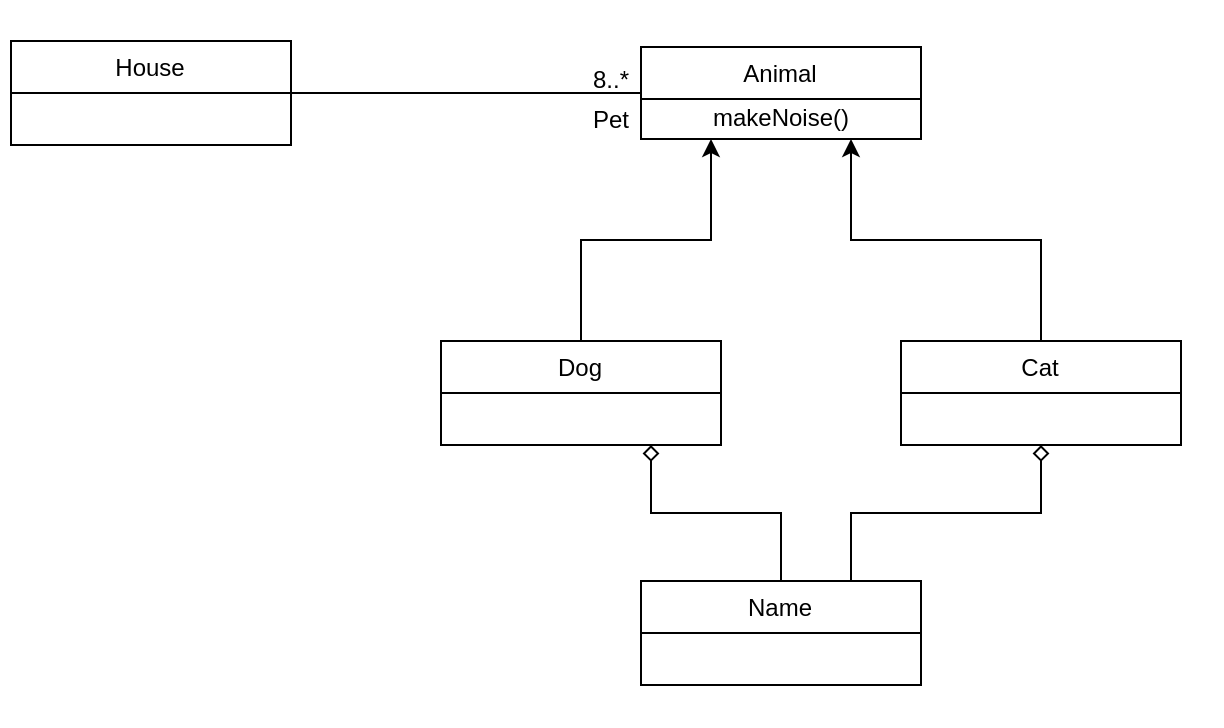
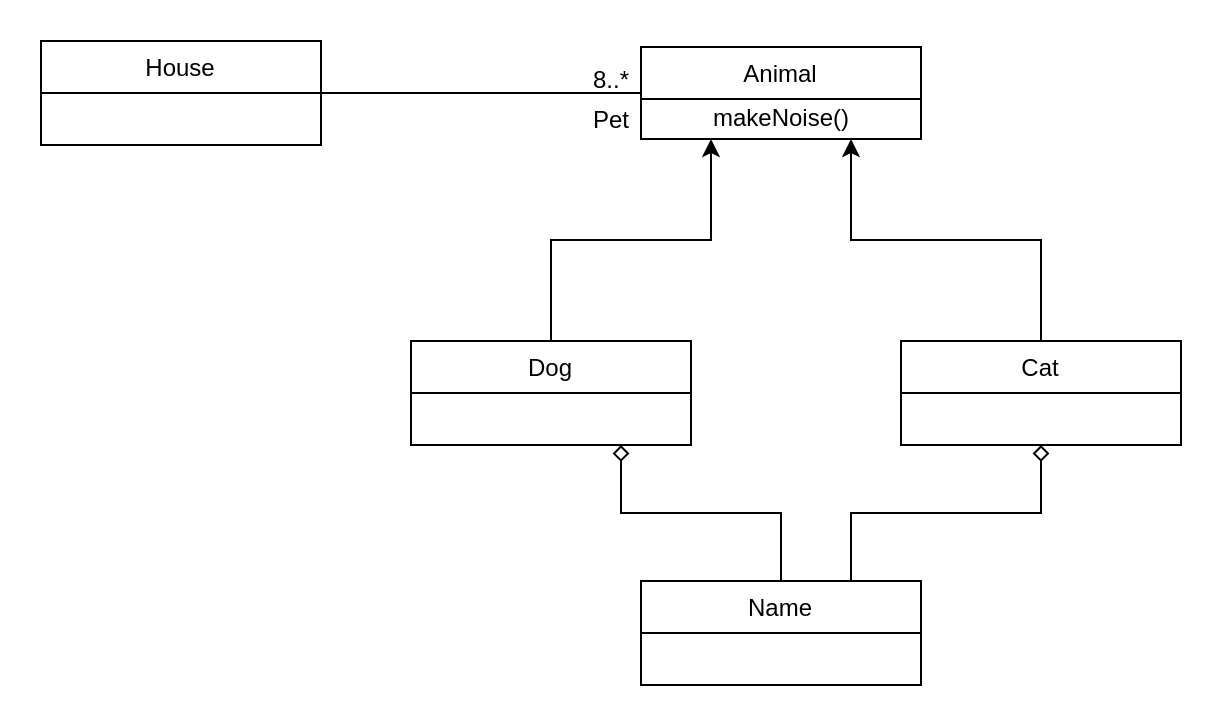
(151, 93) -> (181, 93)
(581, 393) -> (551, 393)
